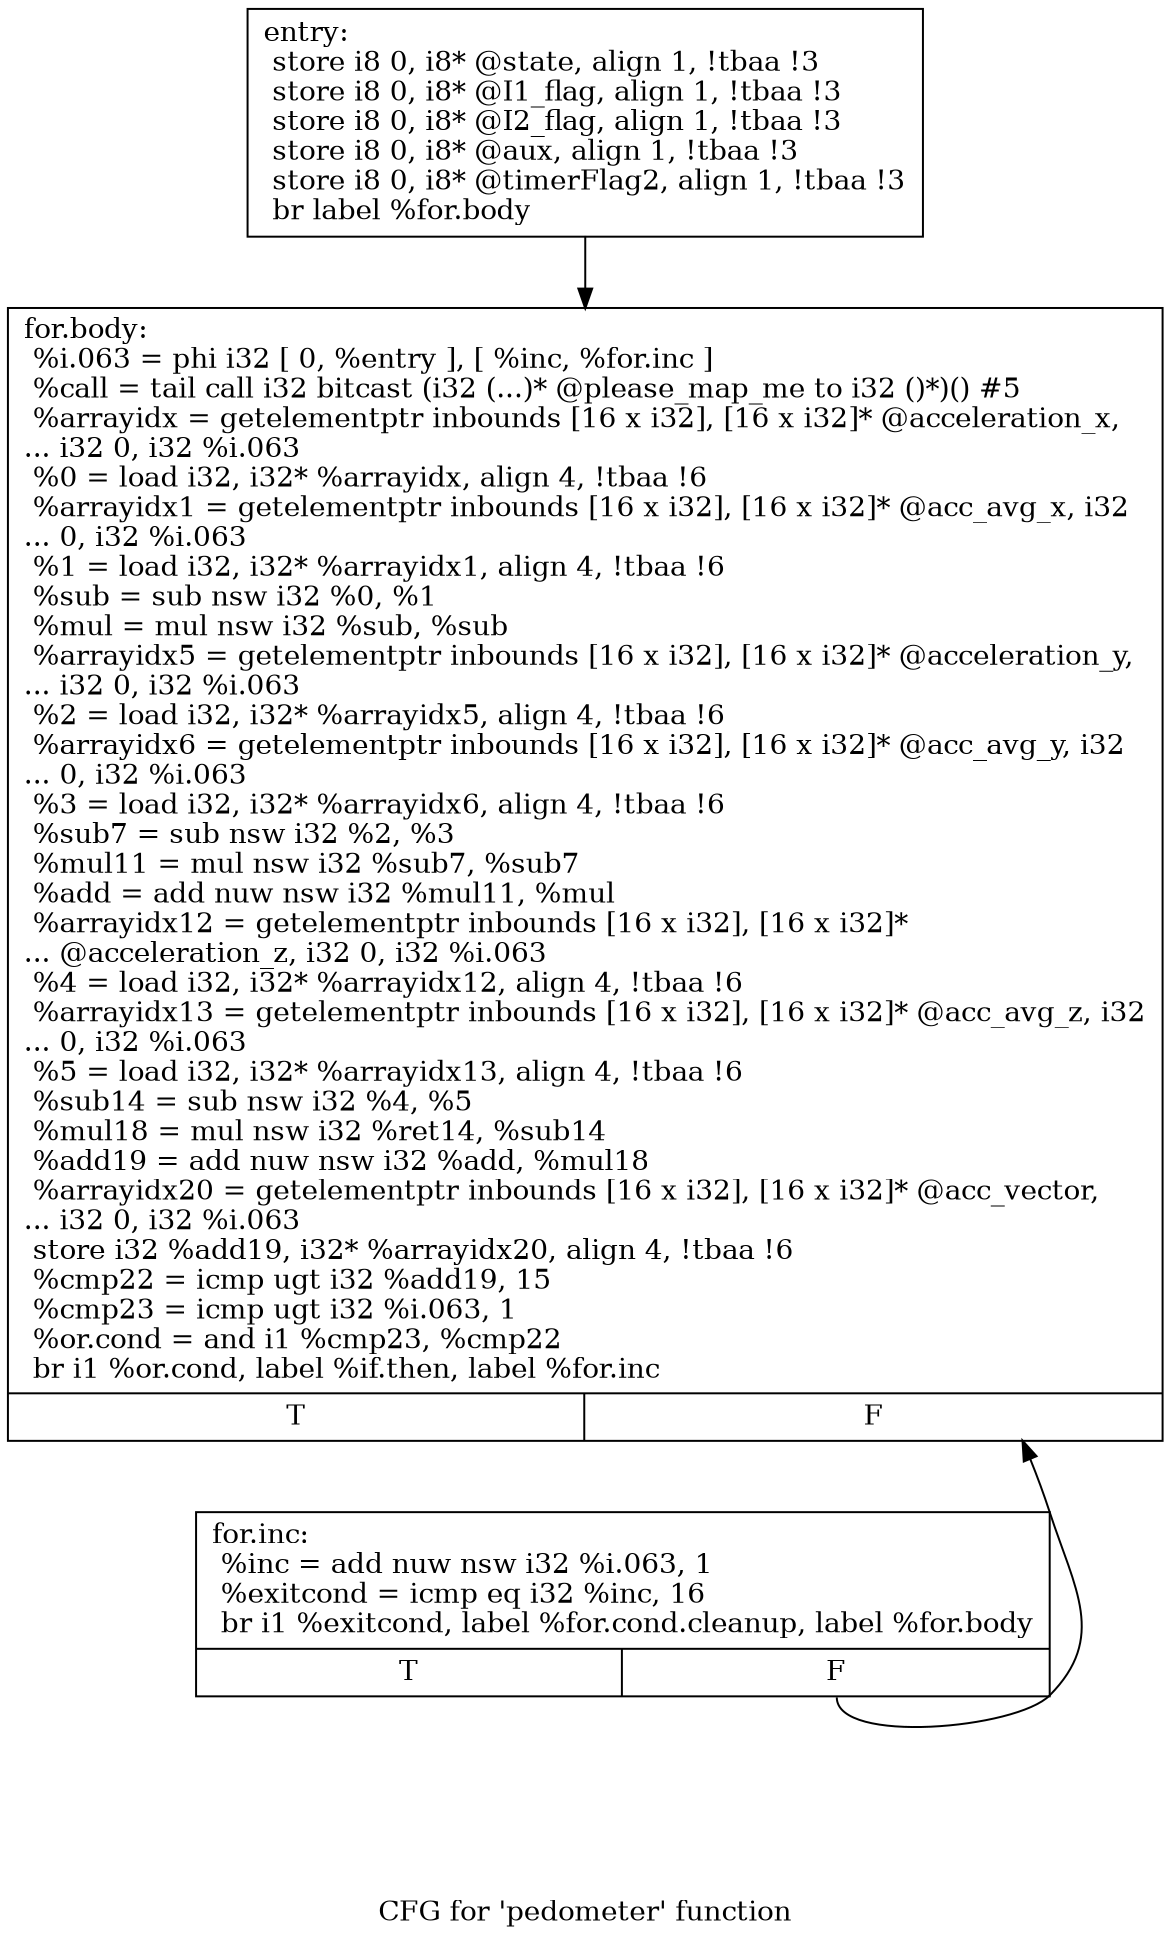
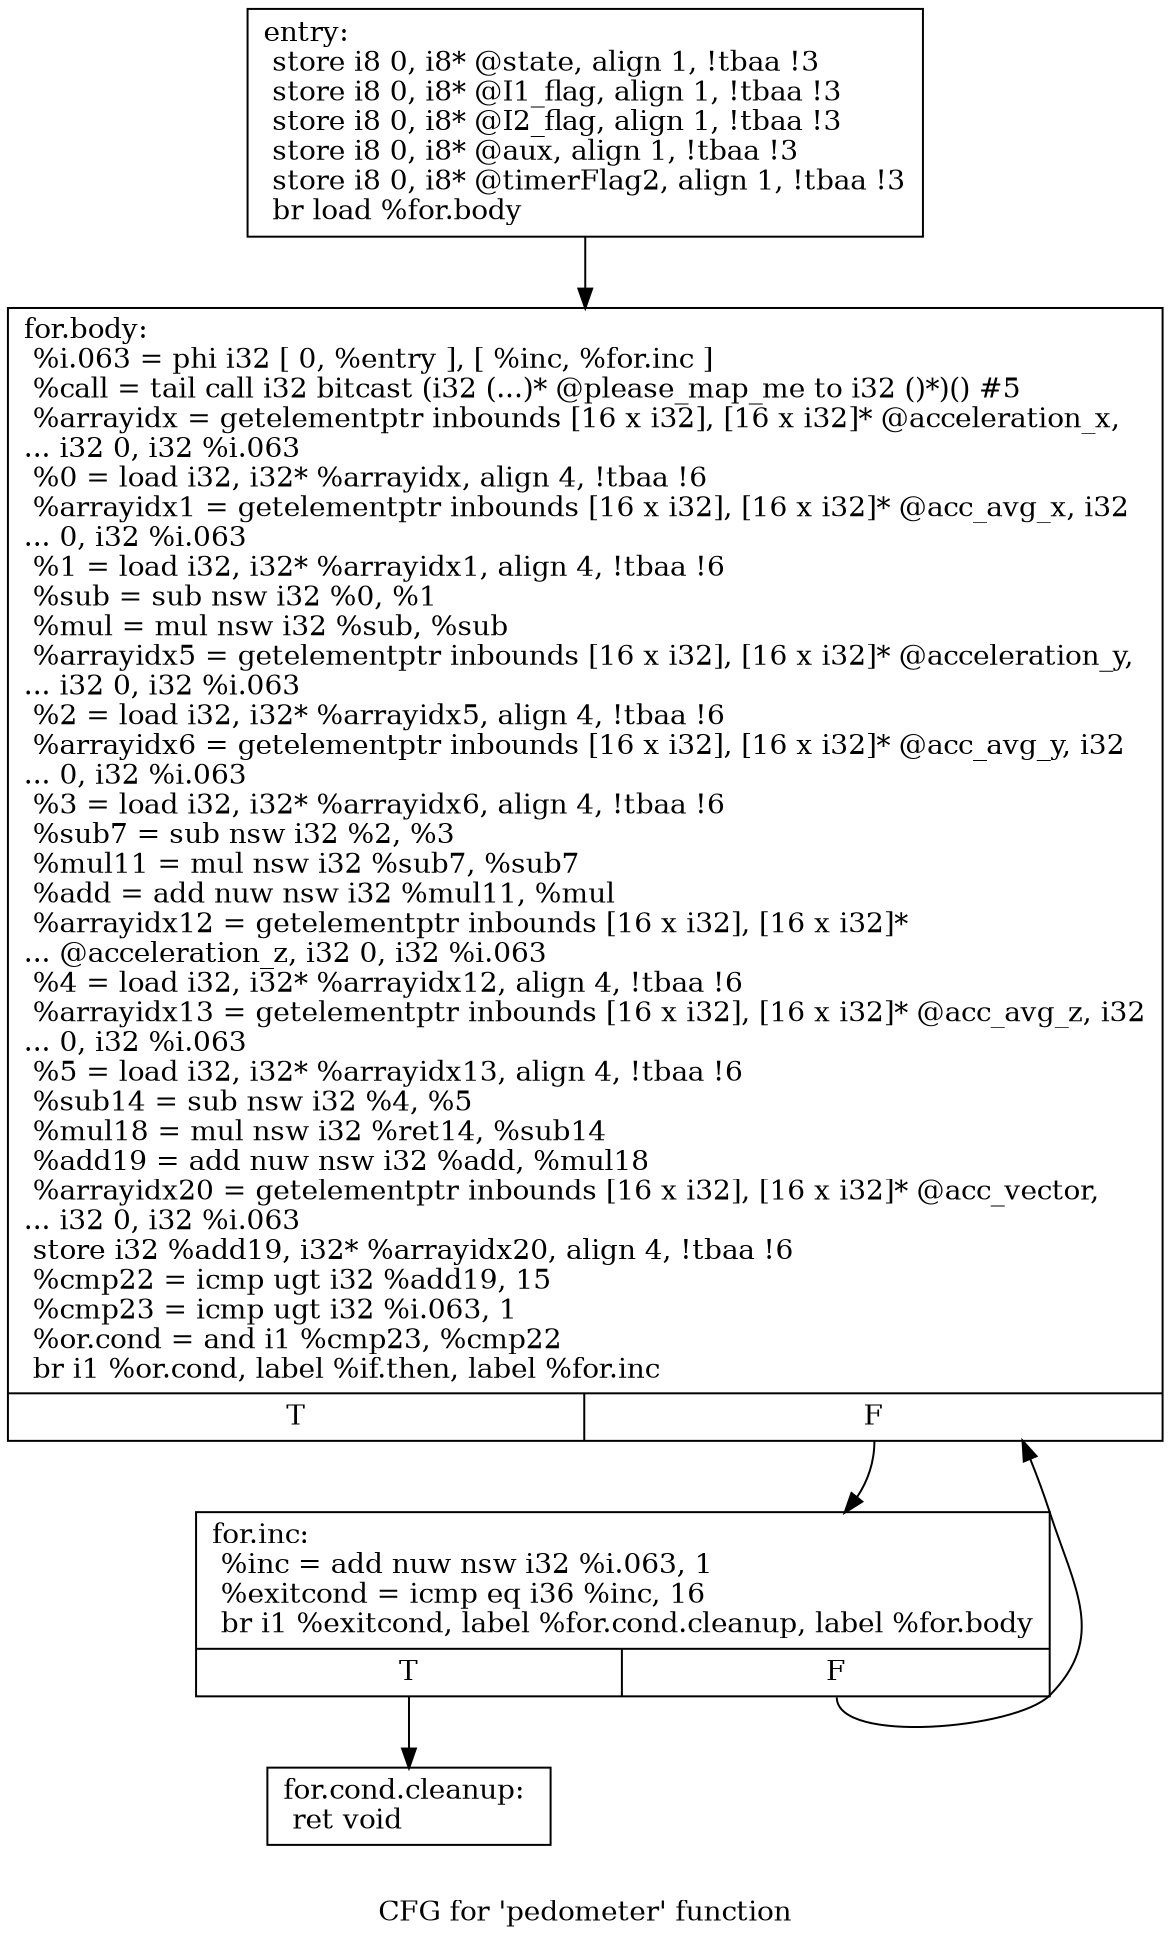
(398, 211) -> (393, 211)
none -> (870, 1470)
(459, 1594) -> (459, 1594)
none -> (409, 1806)
